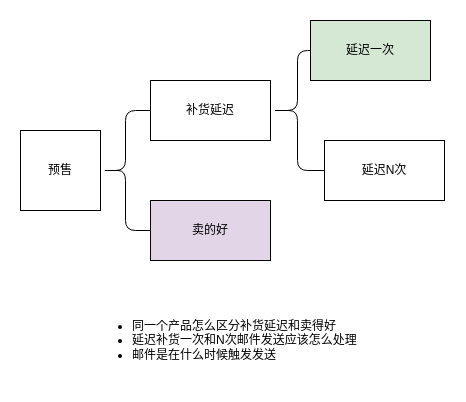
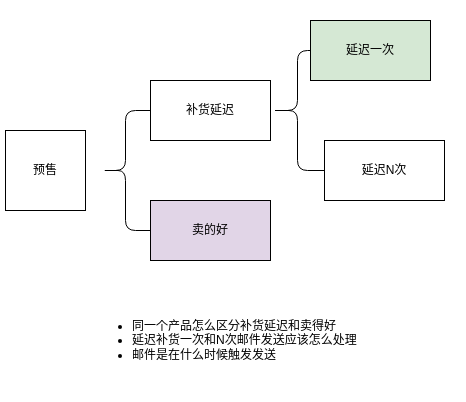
(61, 171) -> (46, 171)
